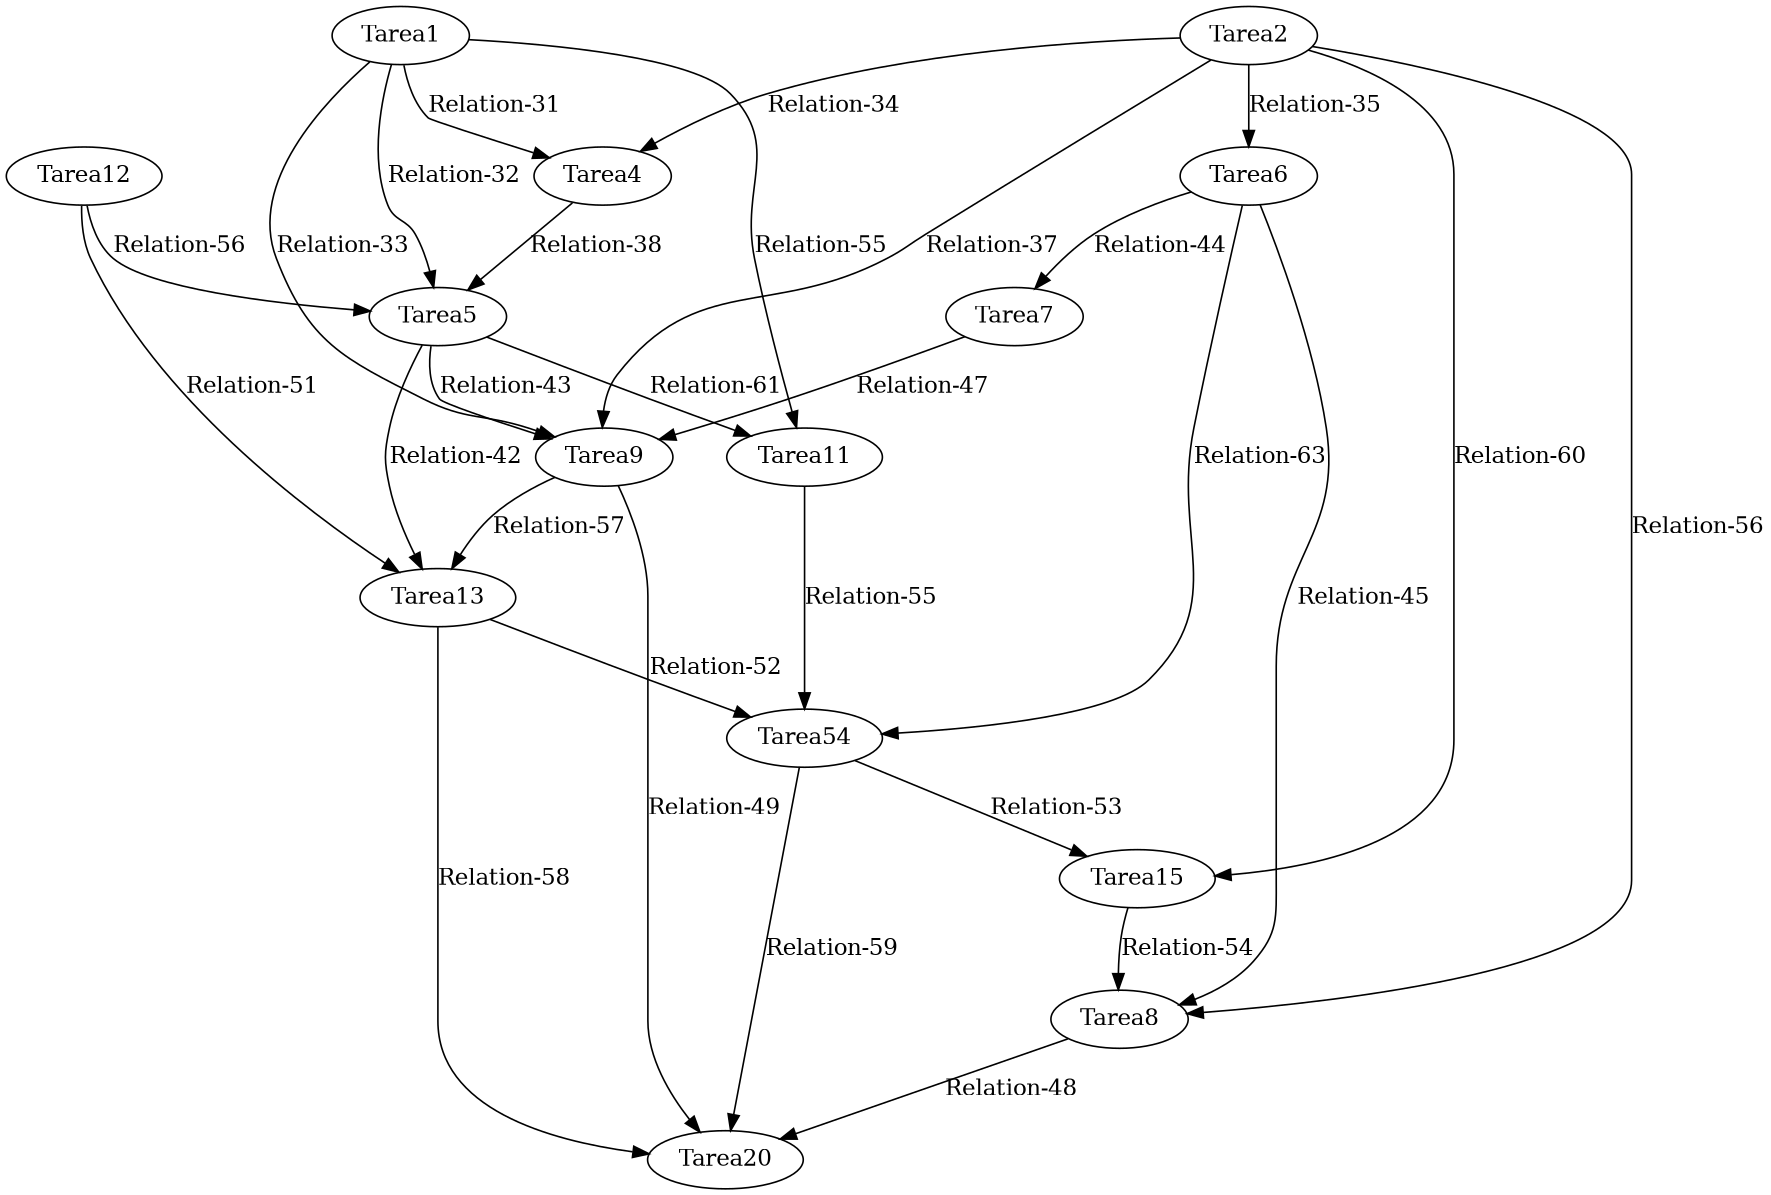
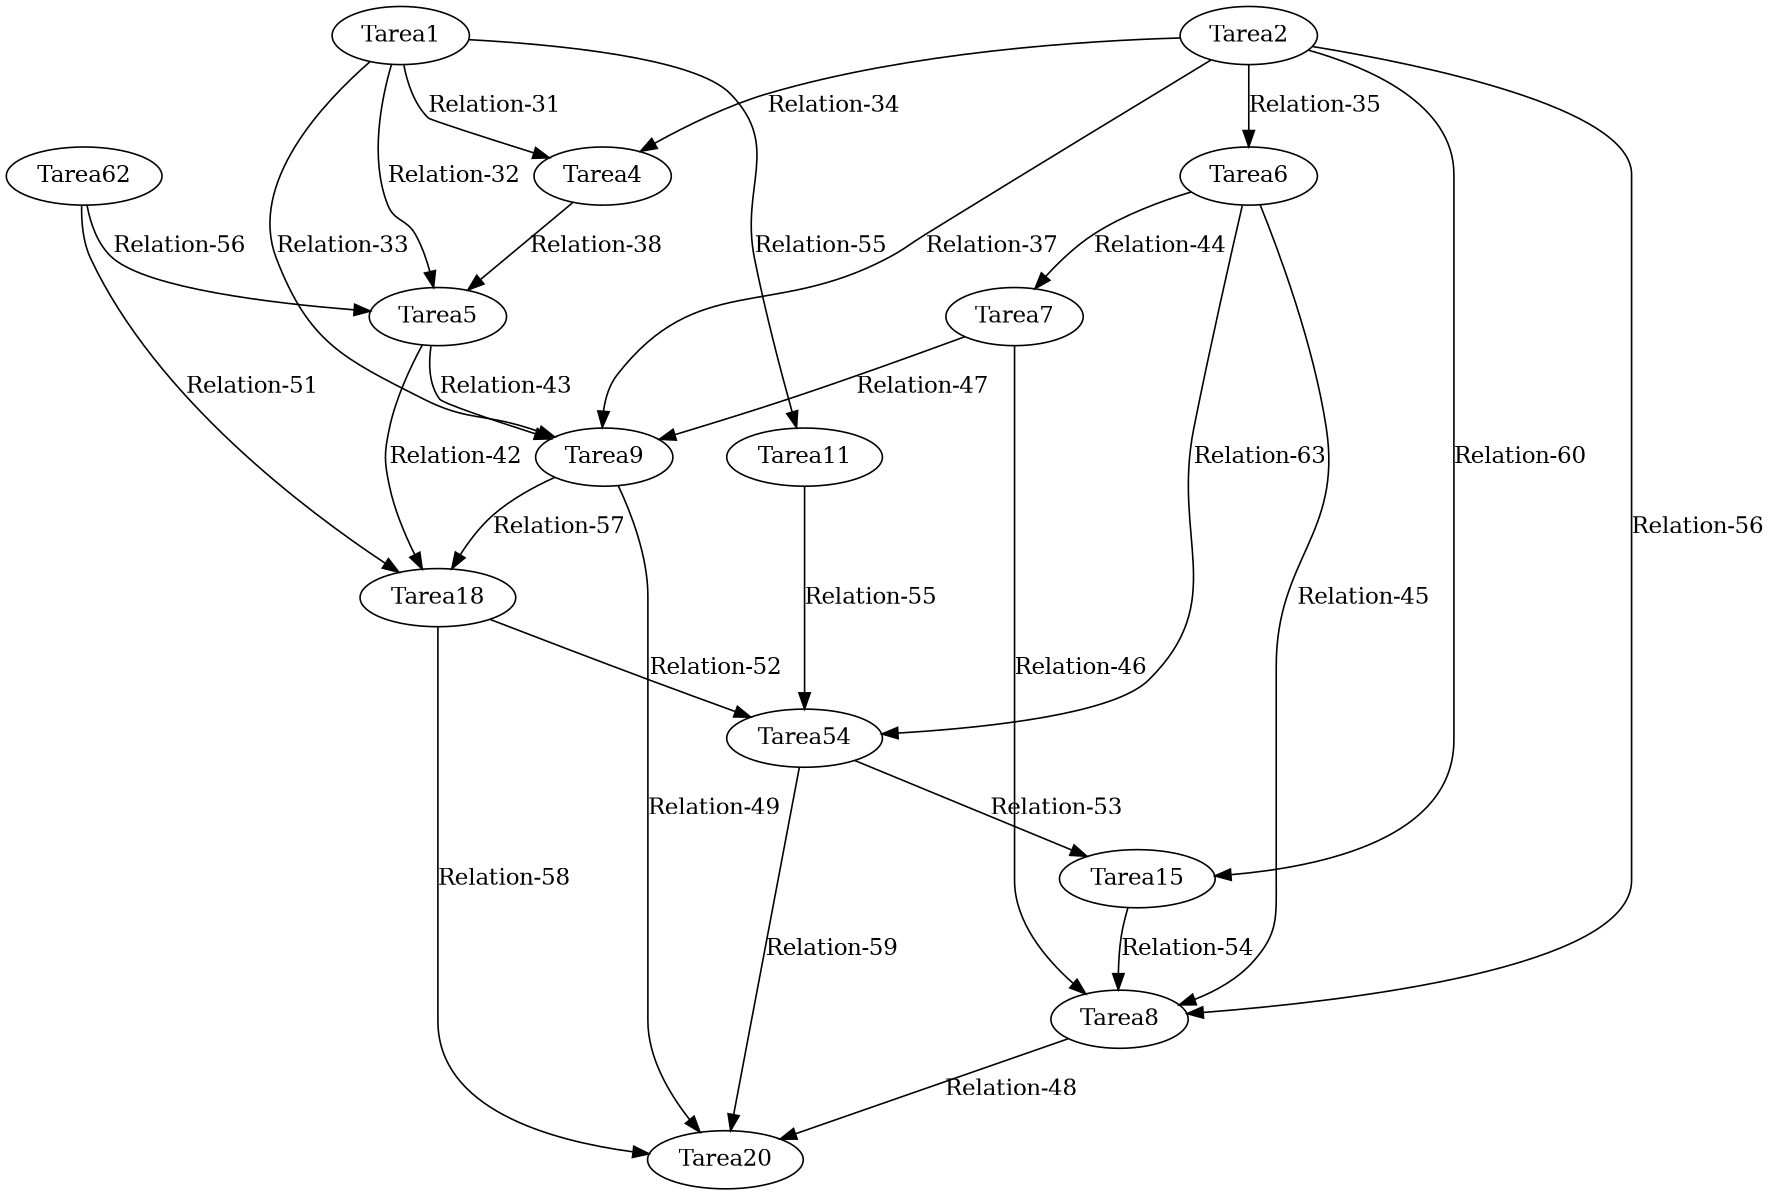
(84, 176) -> (84, 176)
(598, 380) -> none
(438, 598) -> (438, 598)
none -> (1015, 674)
